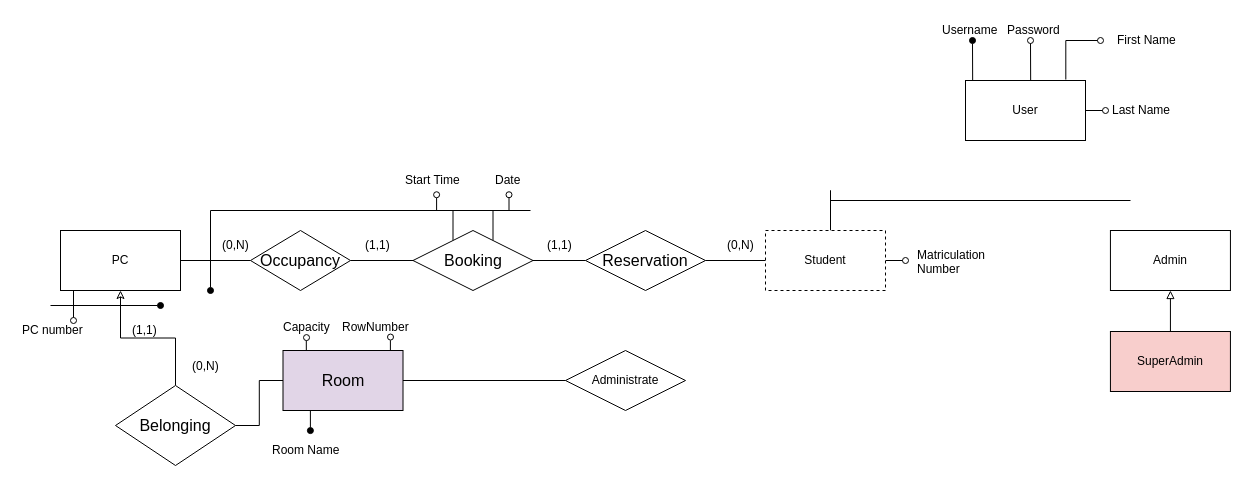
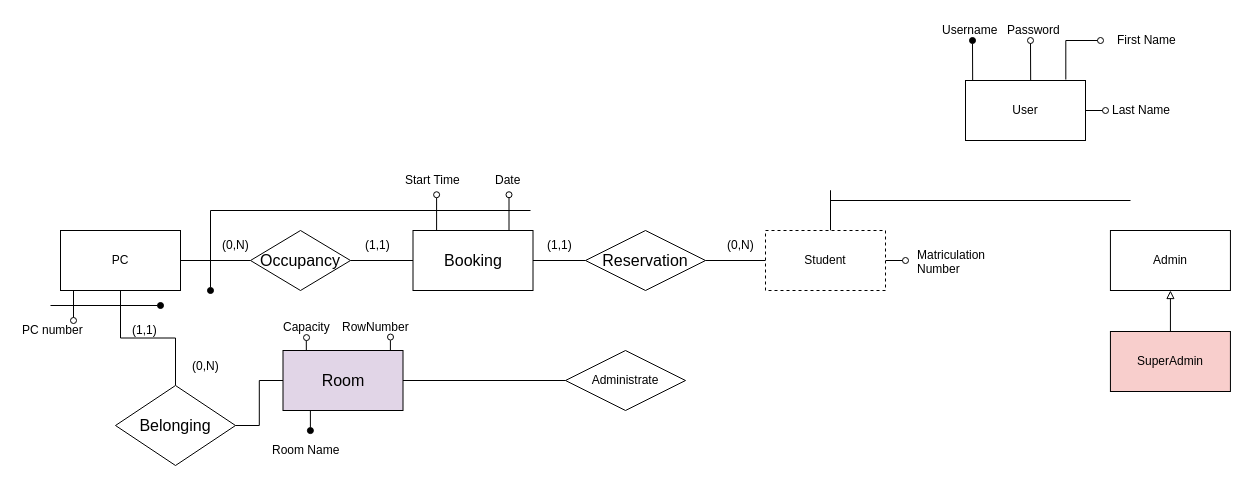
(473, 261) -> (473, 261)
(121, 298) -> (121, 296)
